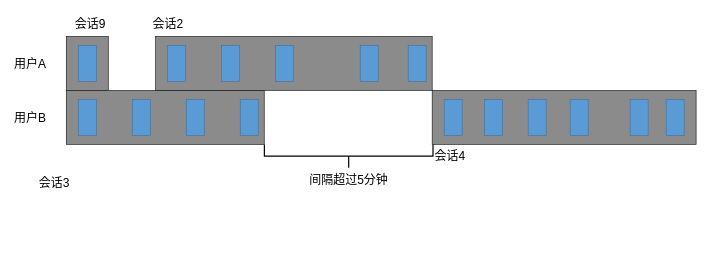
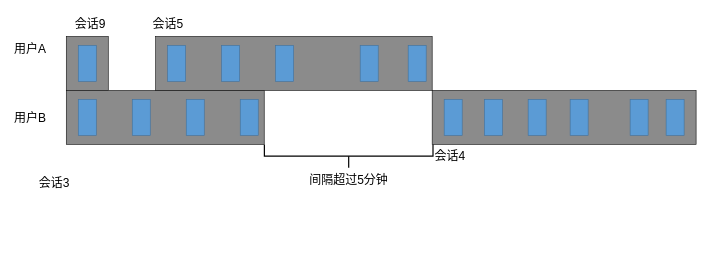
(168, 23) -> (168, 23)
(30, 63) -> (30, 48)
